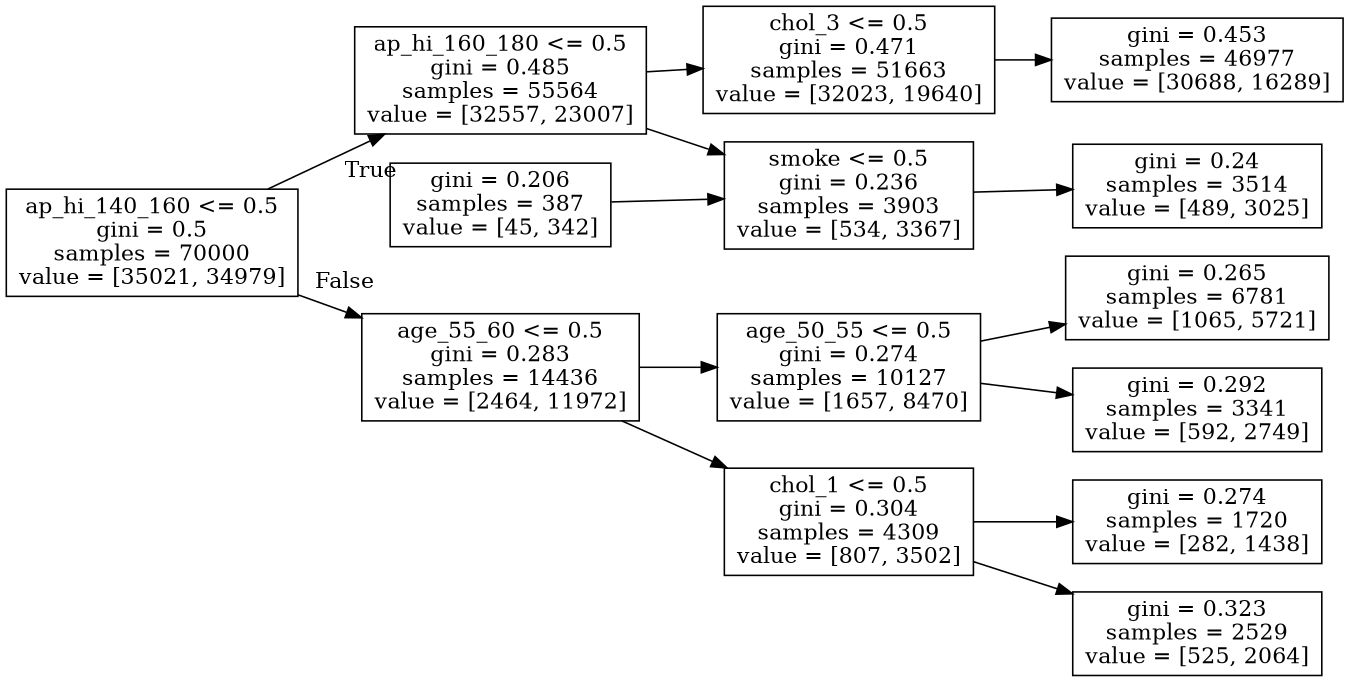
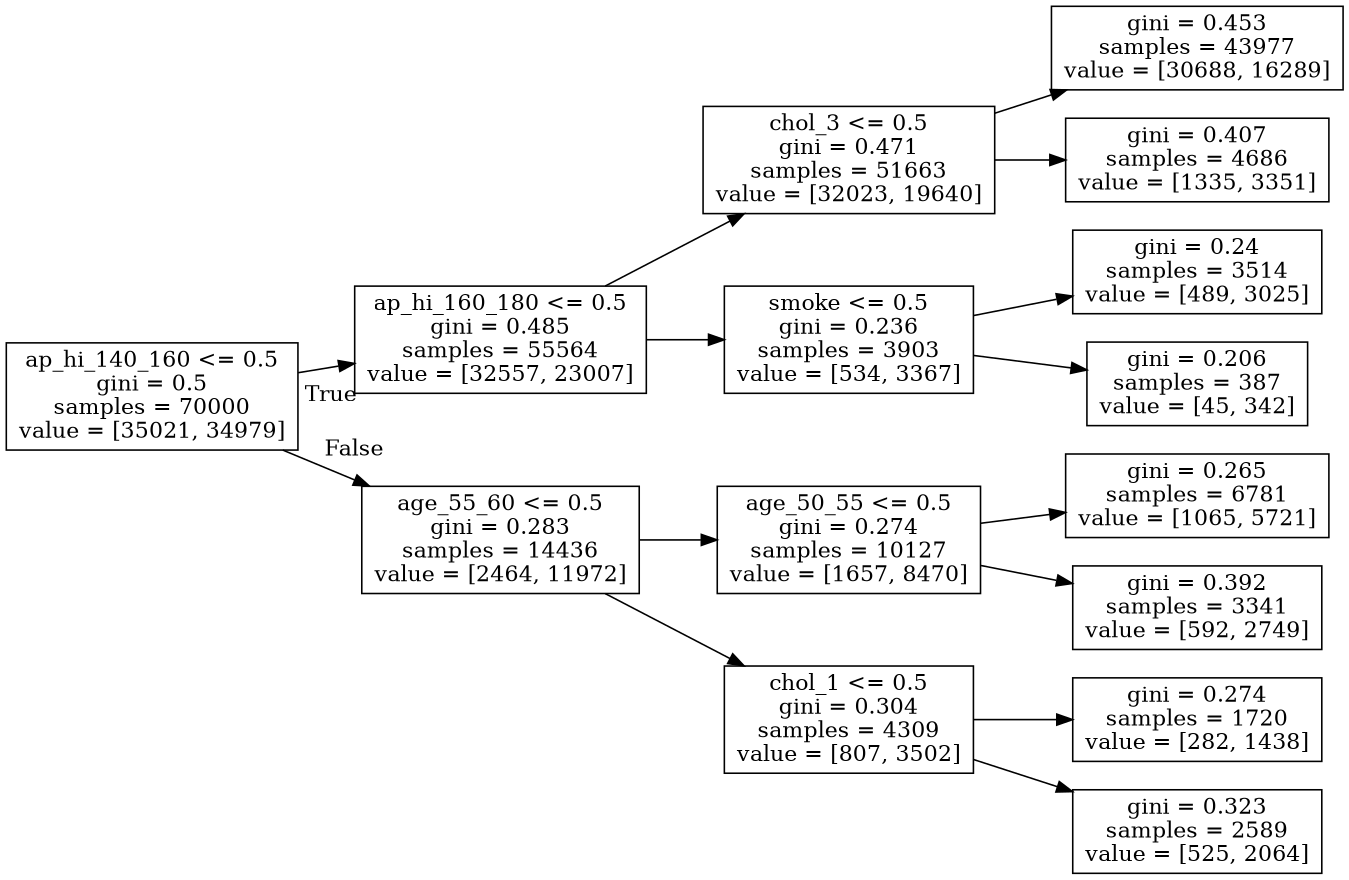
(1197, 60) -> (1197, 48)
none -> (1197, 160)
(659, 201) -> (1022, 362)
(1197, 410) -> (1197, 608)
(1197, 634) -> (1197, 832)
